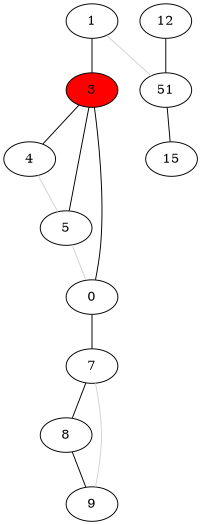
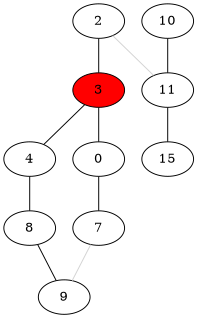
(92, 21) -> (99, 21)
(166, 21) -> (168, 21)
(166, 90) -> (168, 90)
(66, 228) -> none
(79, 400) -> (30, 194)
